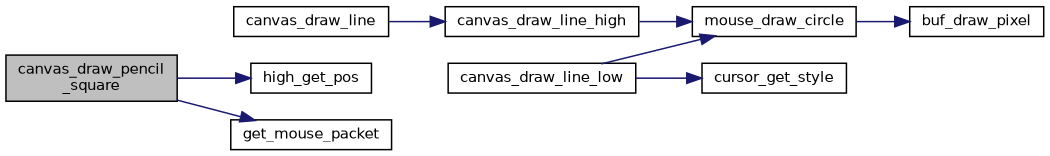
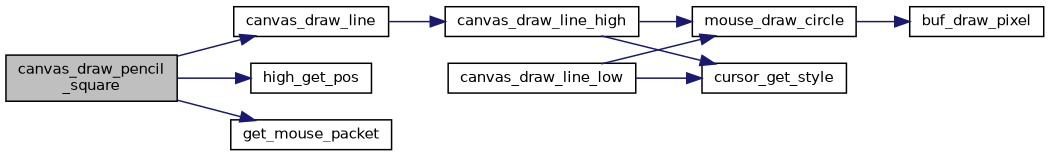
none -> (639, 45)
none -> (209, 48)
